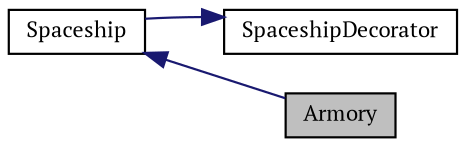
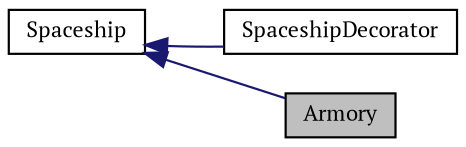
(173, 18) -> (196, 47)
